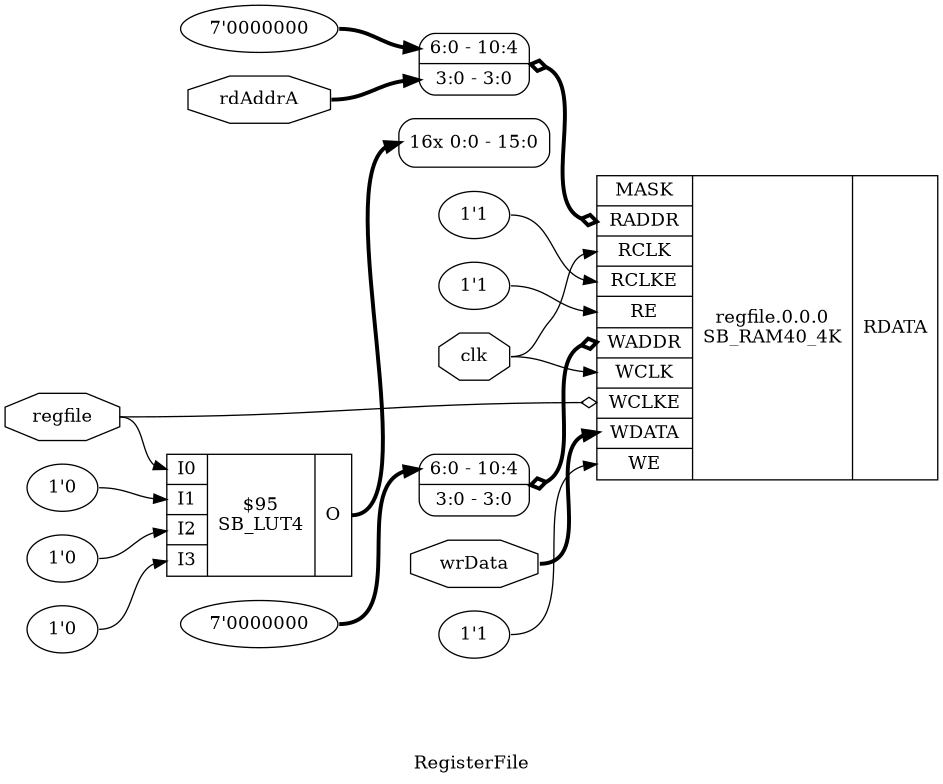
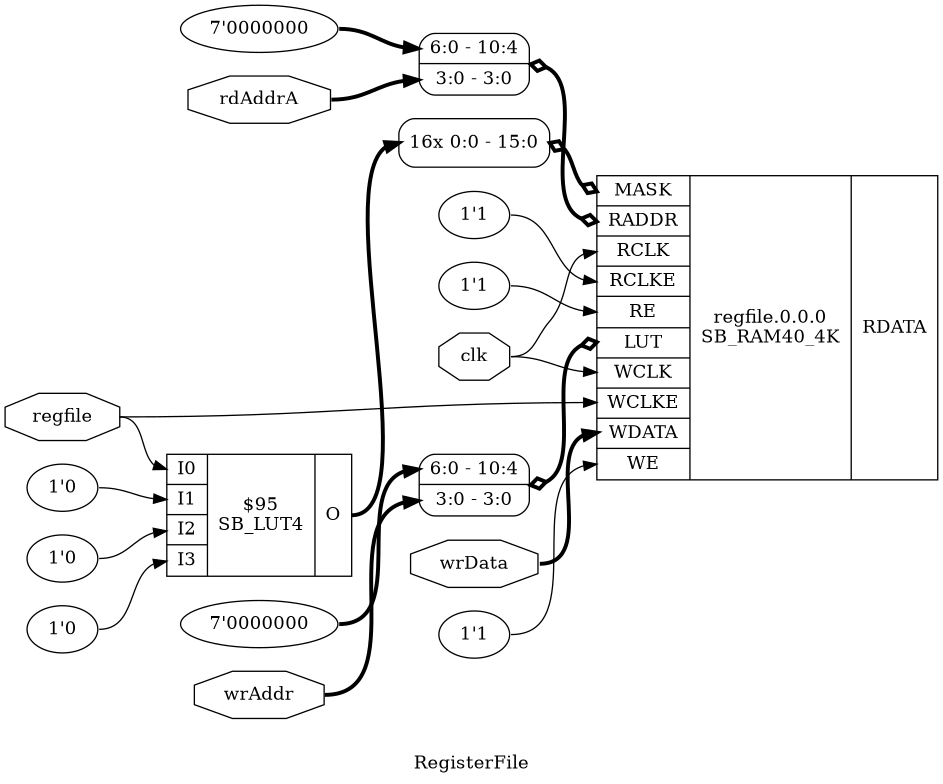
none -> (573, 167)
(645, 342) -> (643, 342)
(352, 410) -> (352, 410)
none -> (259, 695)
